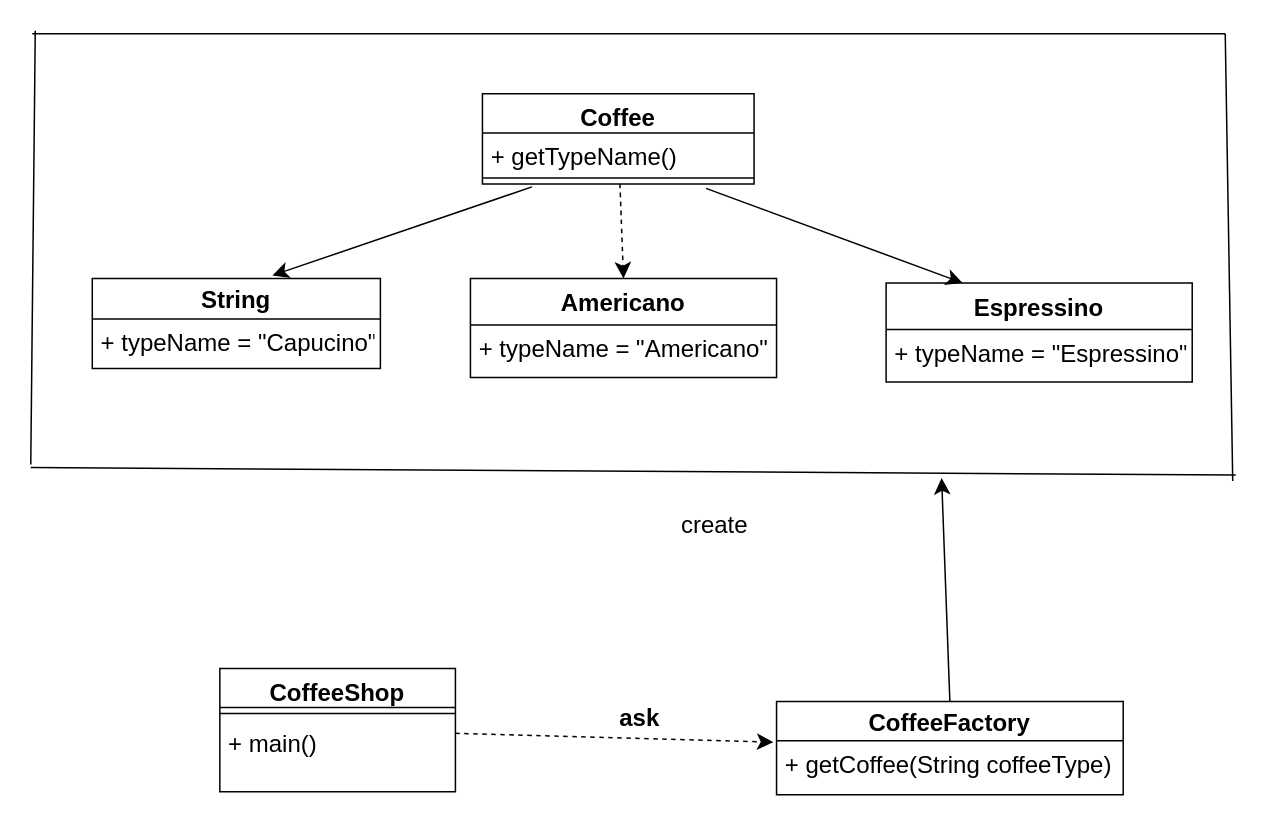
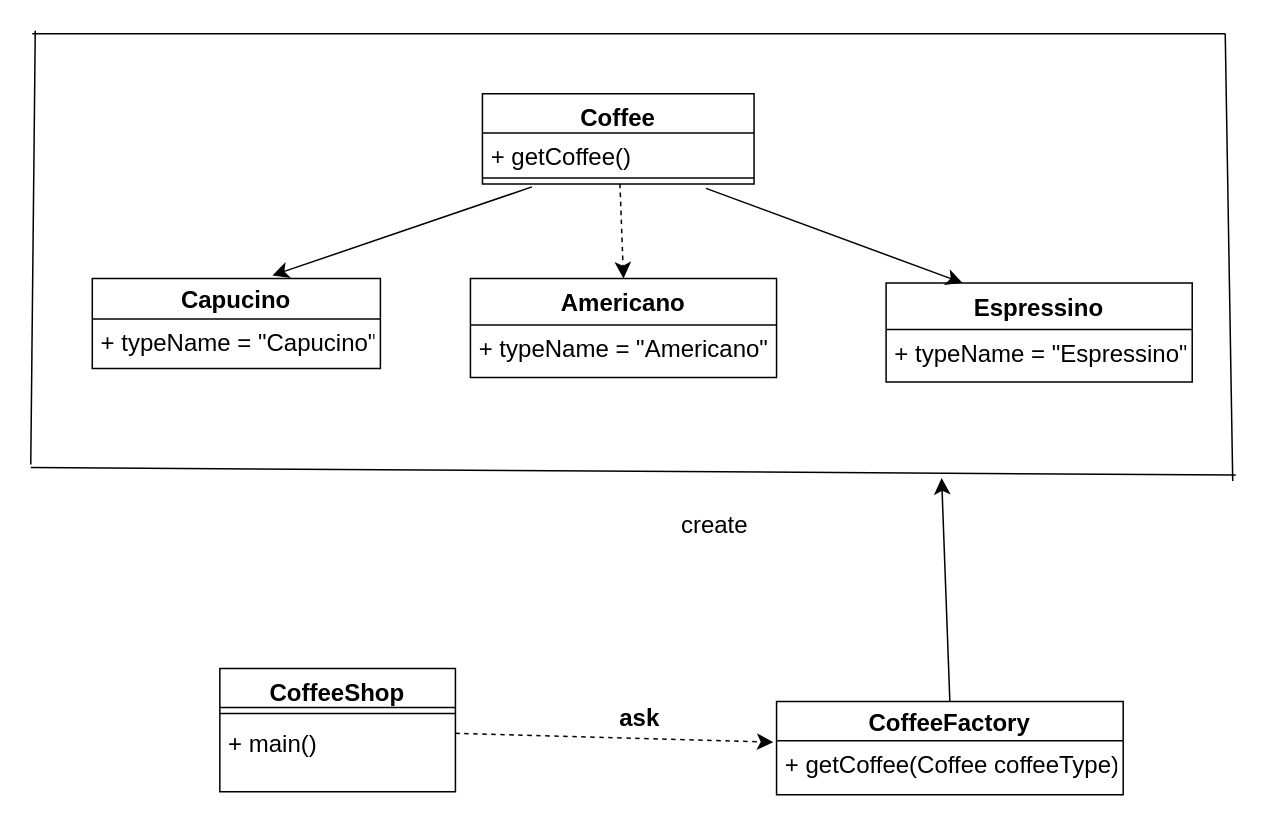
(588, 157) -> (575, 157)
(236, 300) -> (236, 300)
(977, 765) -> (980, 765)
